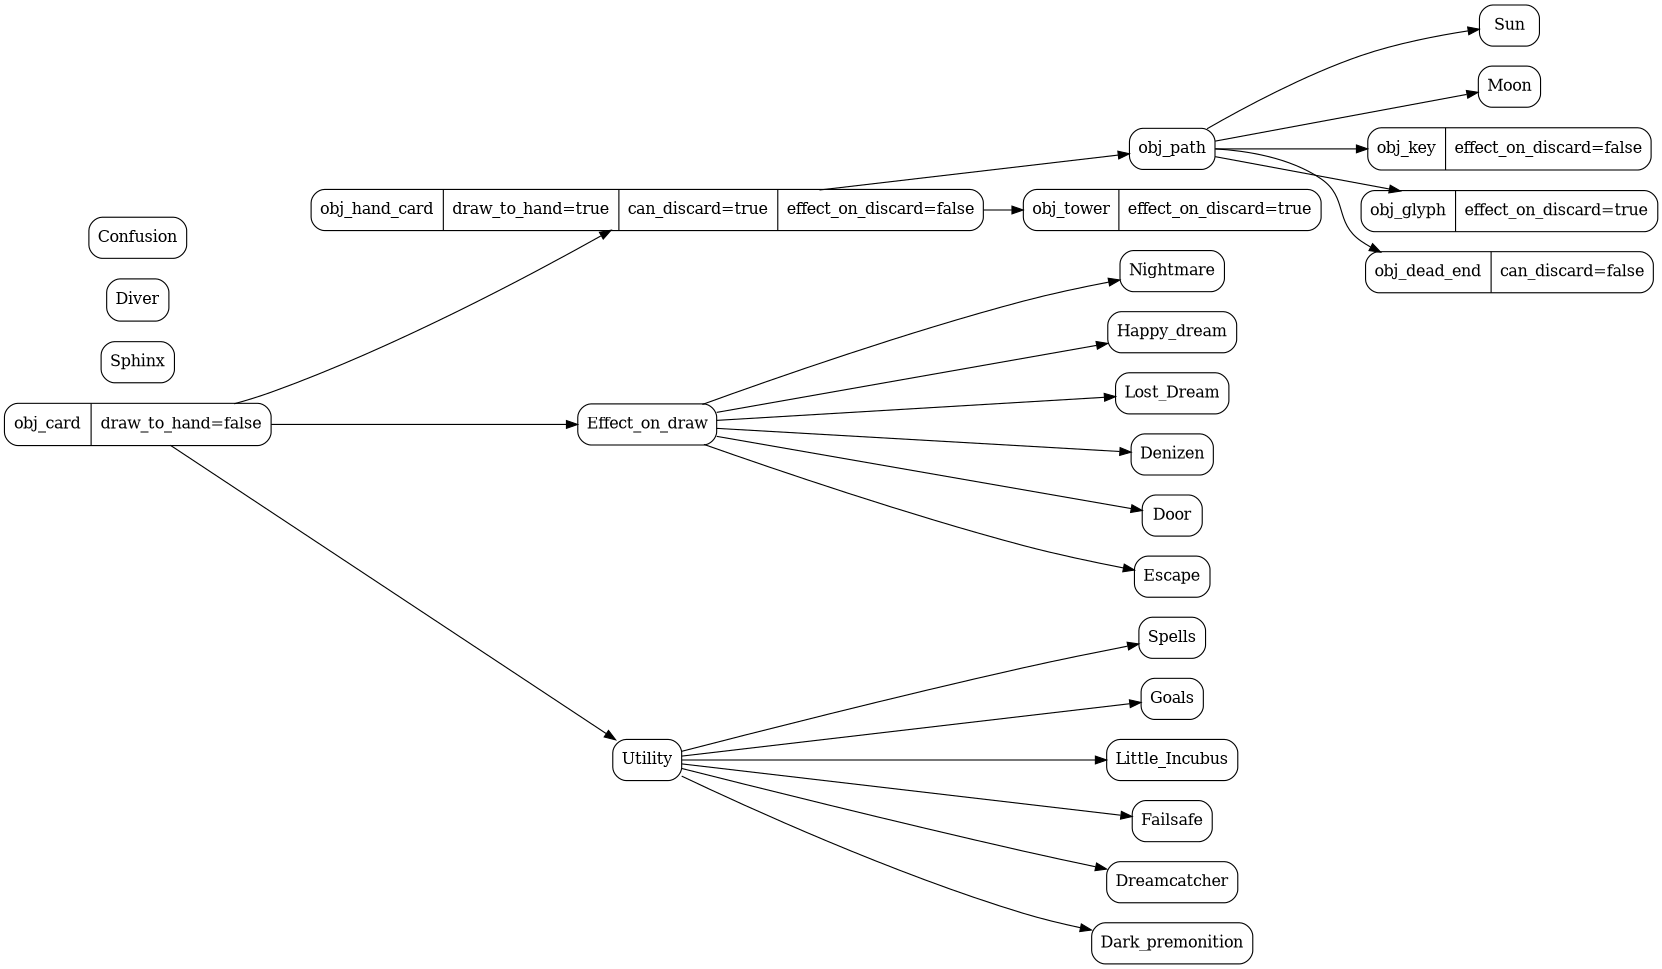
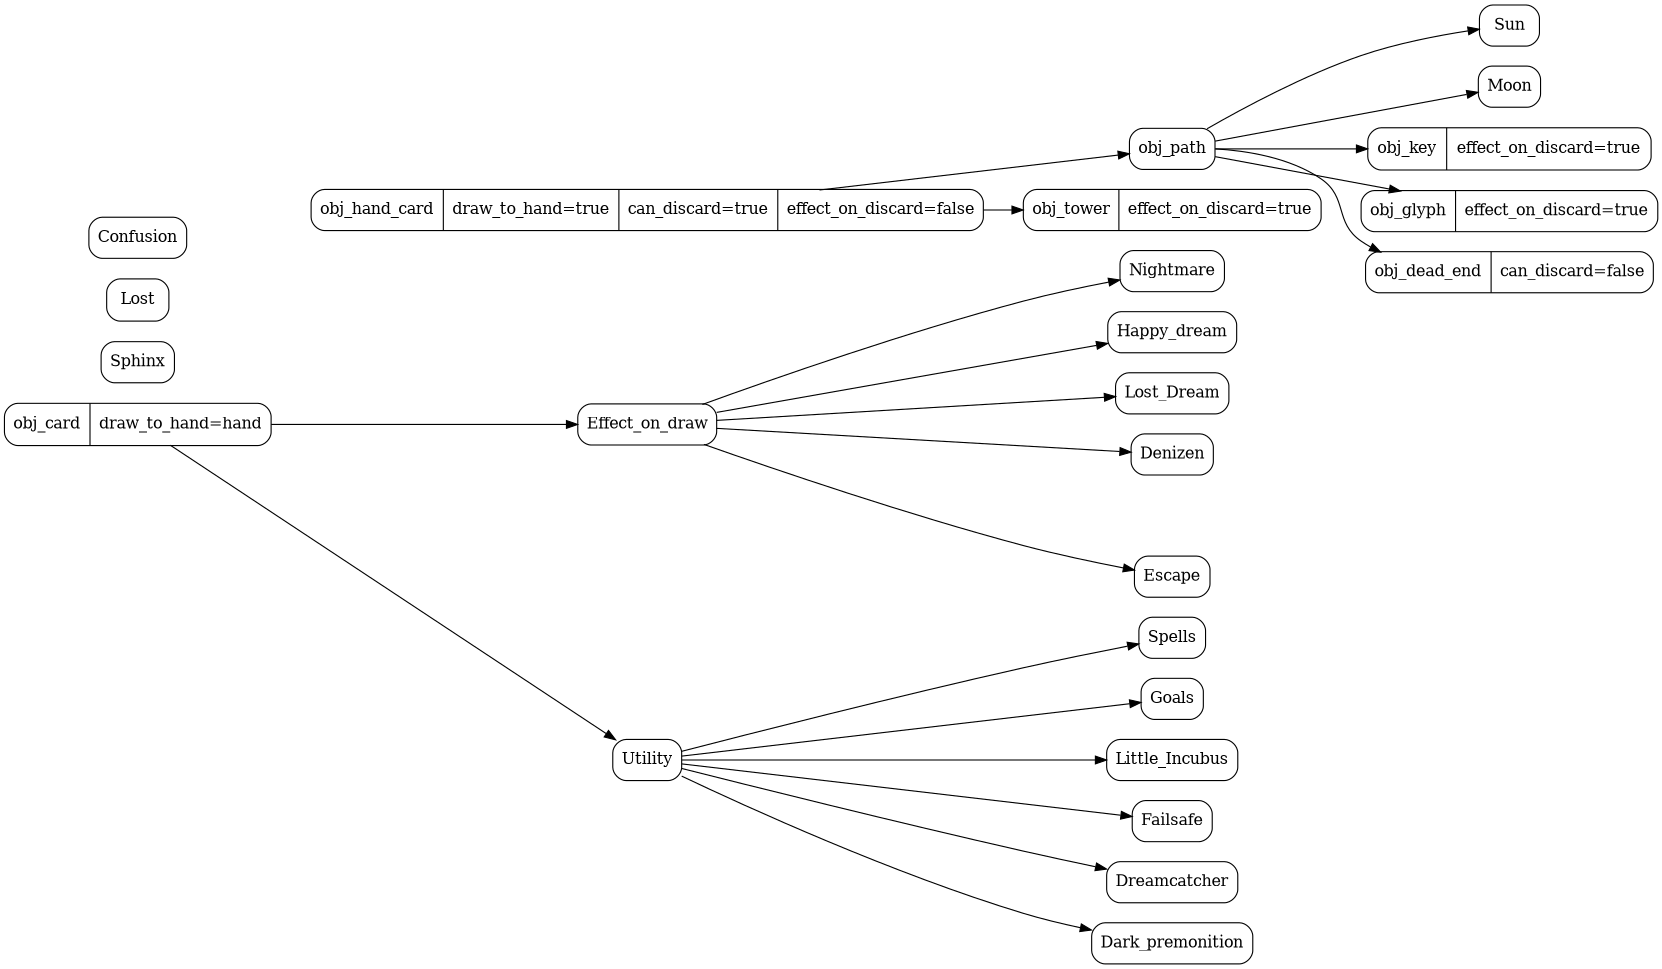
(1548, 148) -> (1549, 148)
(138, 300) -> (138, 300)
(422, 329) -> none
(181, 424) -> (181, 424)
(1172, 516) -> none
